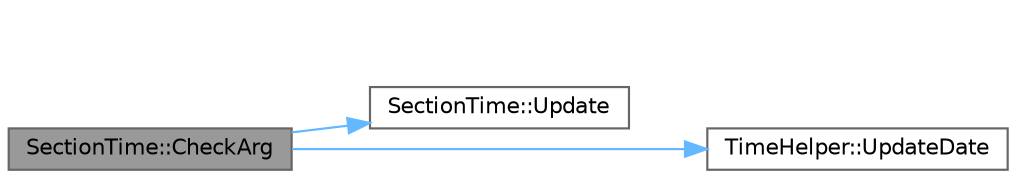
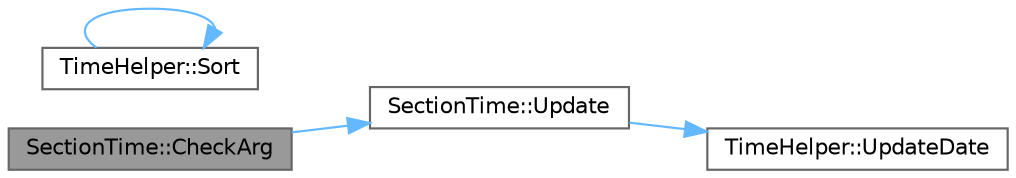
none -> (150, 69)
(488, 149) -> (657, 126)
